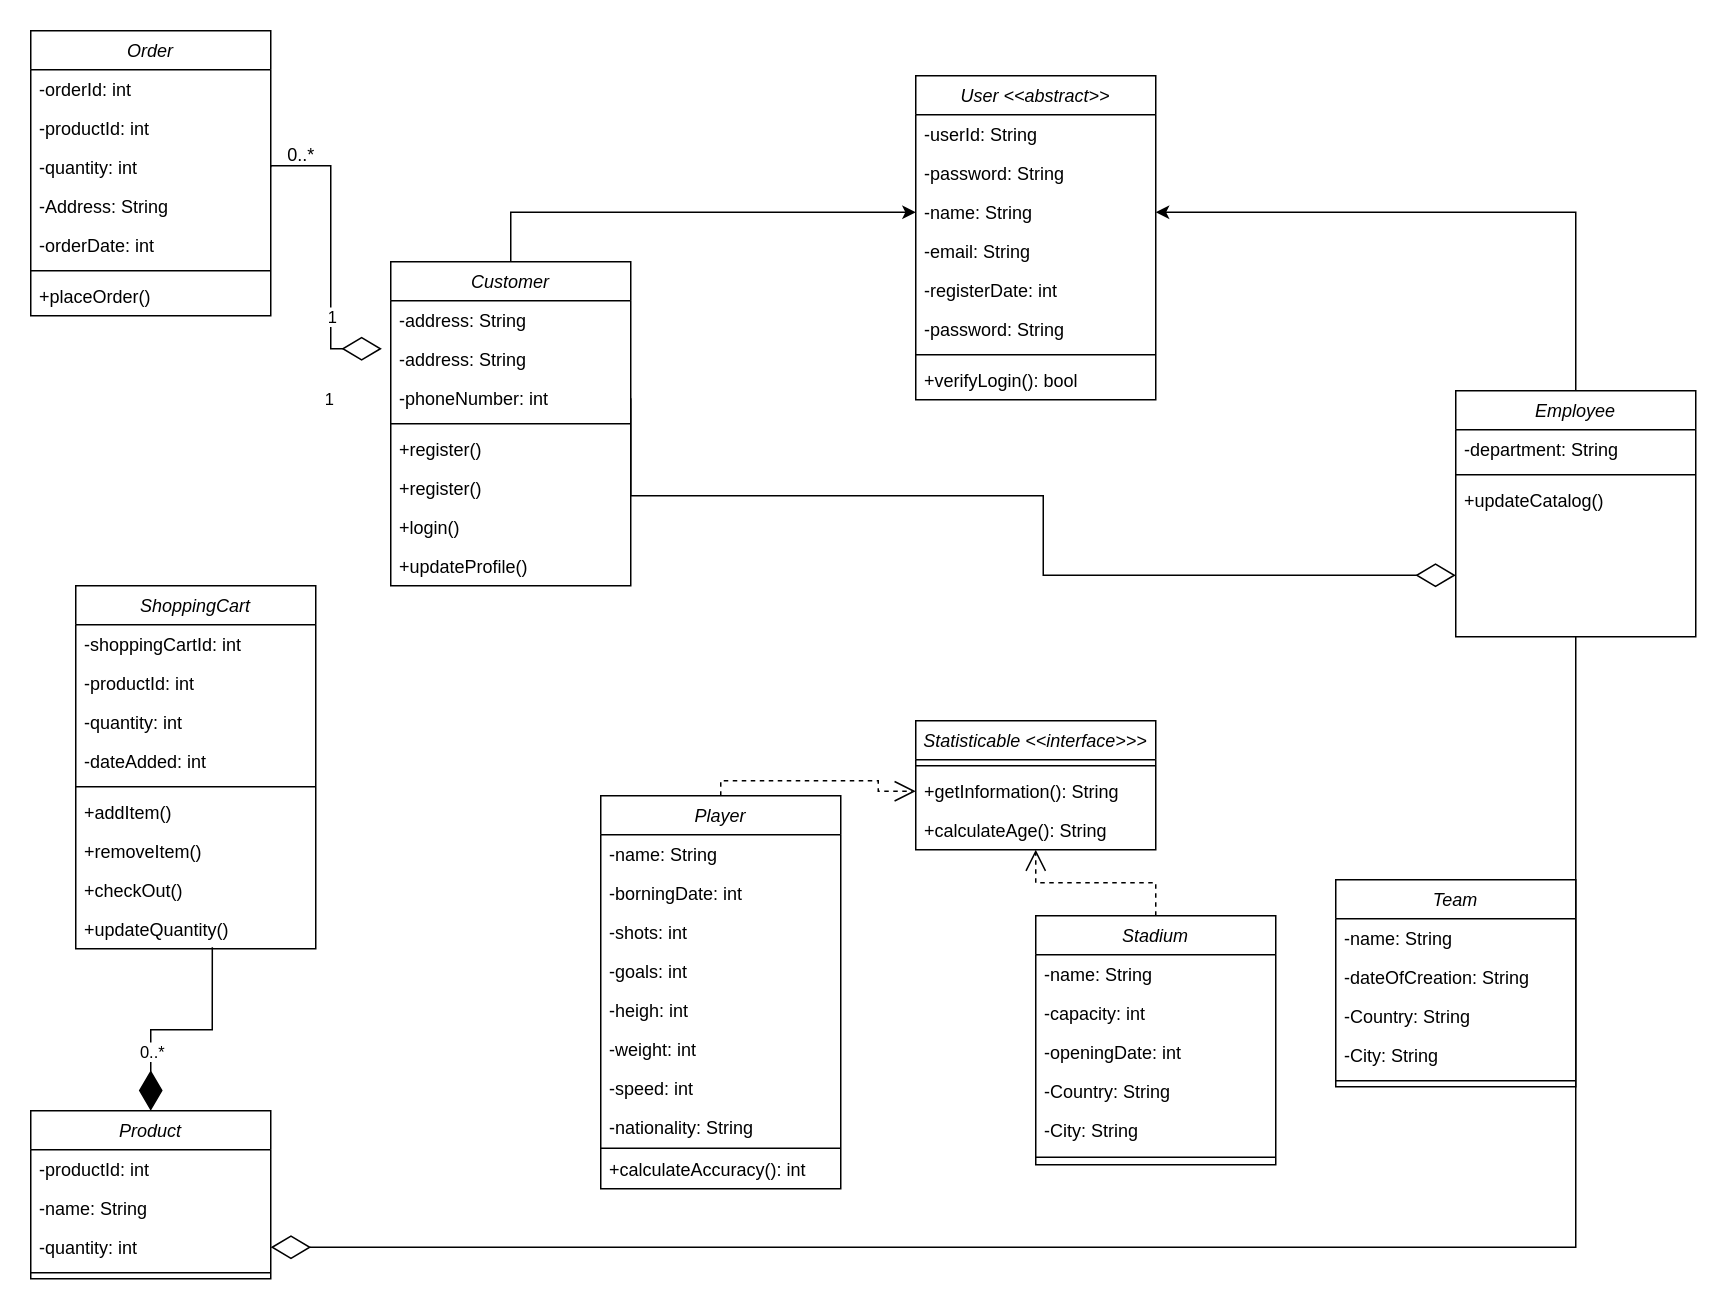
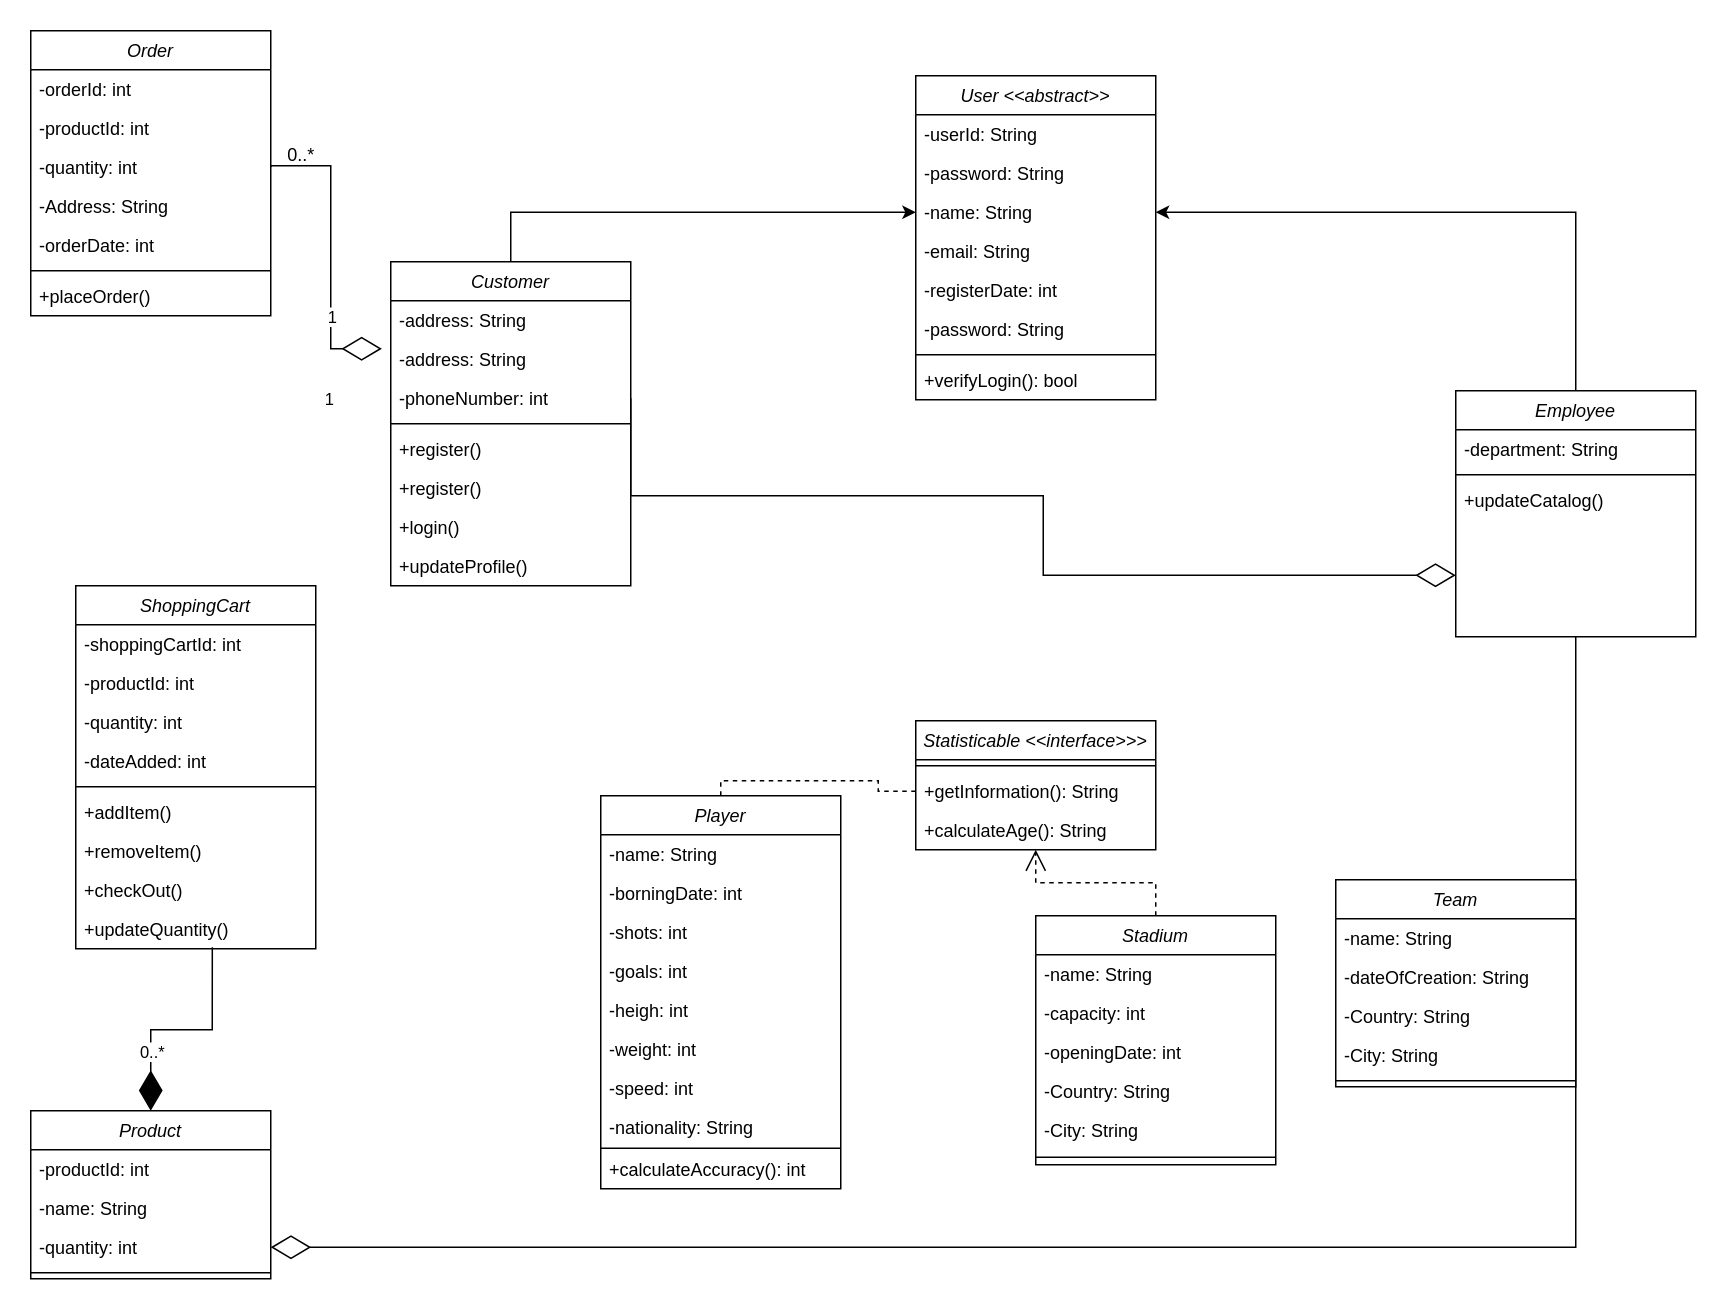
(909, 791) -> (909, 791)
